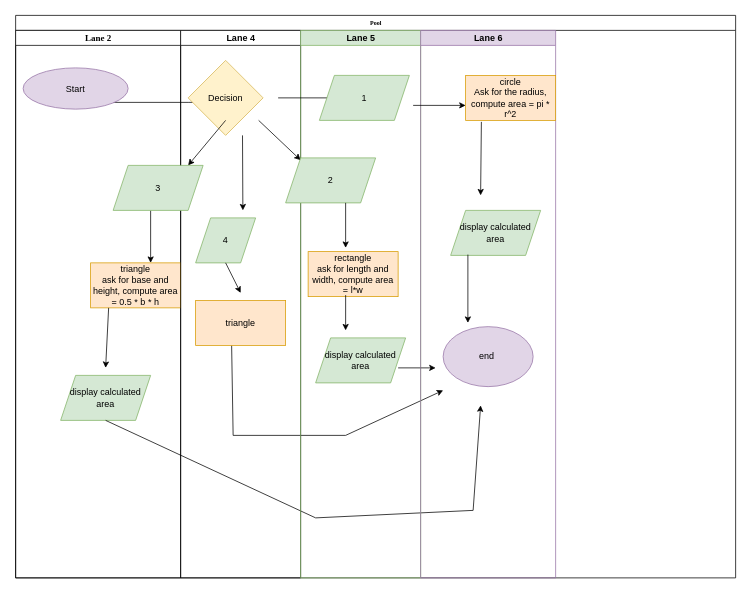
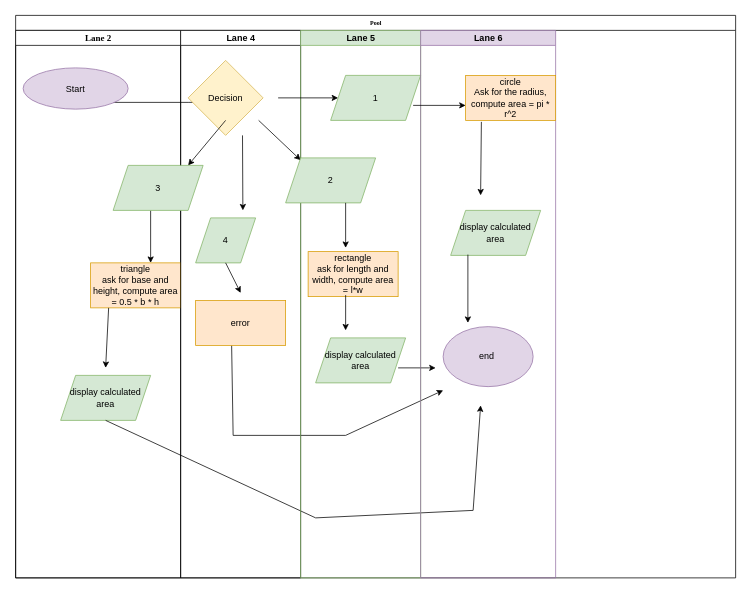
(364, 98) -> (375, 98)
(240, 323) -> (240, 323)
